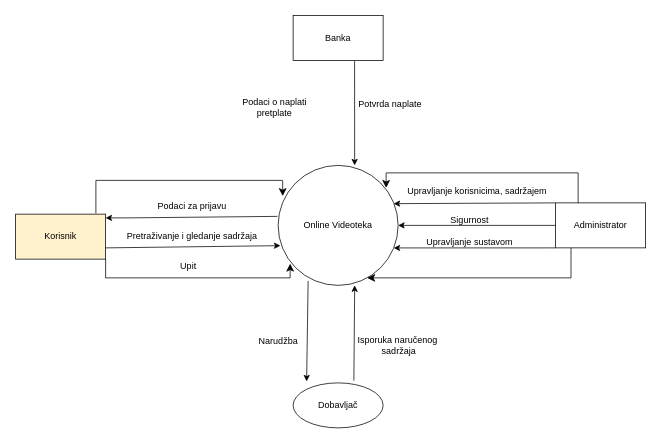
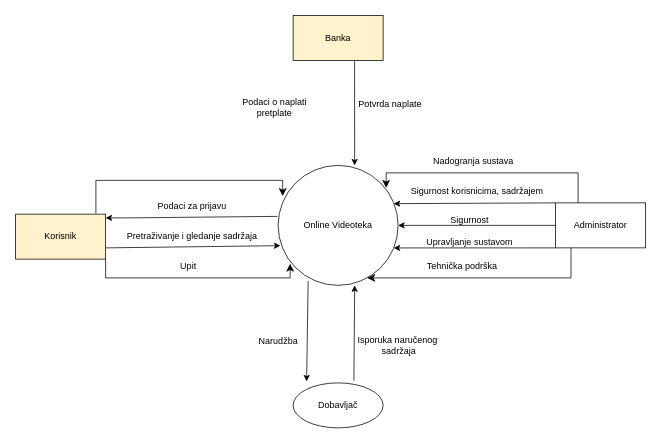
(338, 38) -> (338, 38)
none -> (473, 162)
(477, 192) -> (477, 192)
none -> (462, 267)
